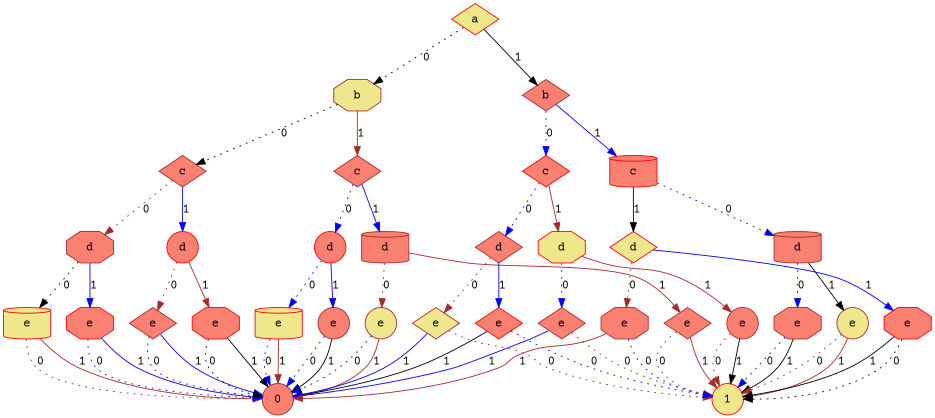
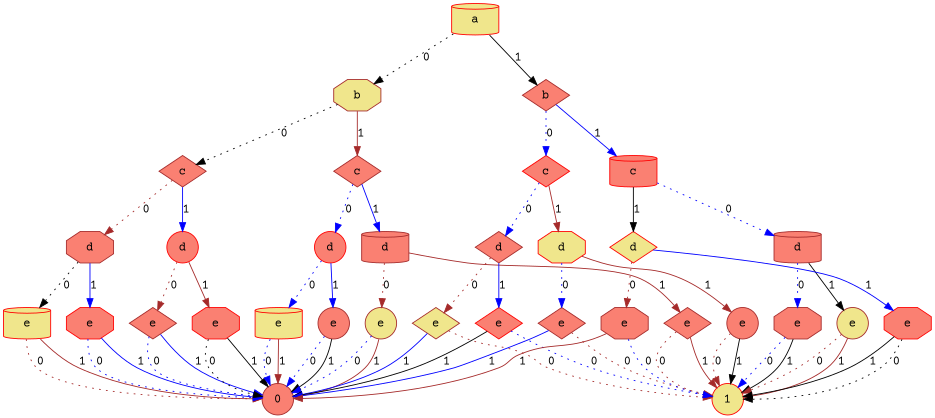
(475, 19) -> (475, 19)
